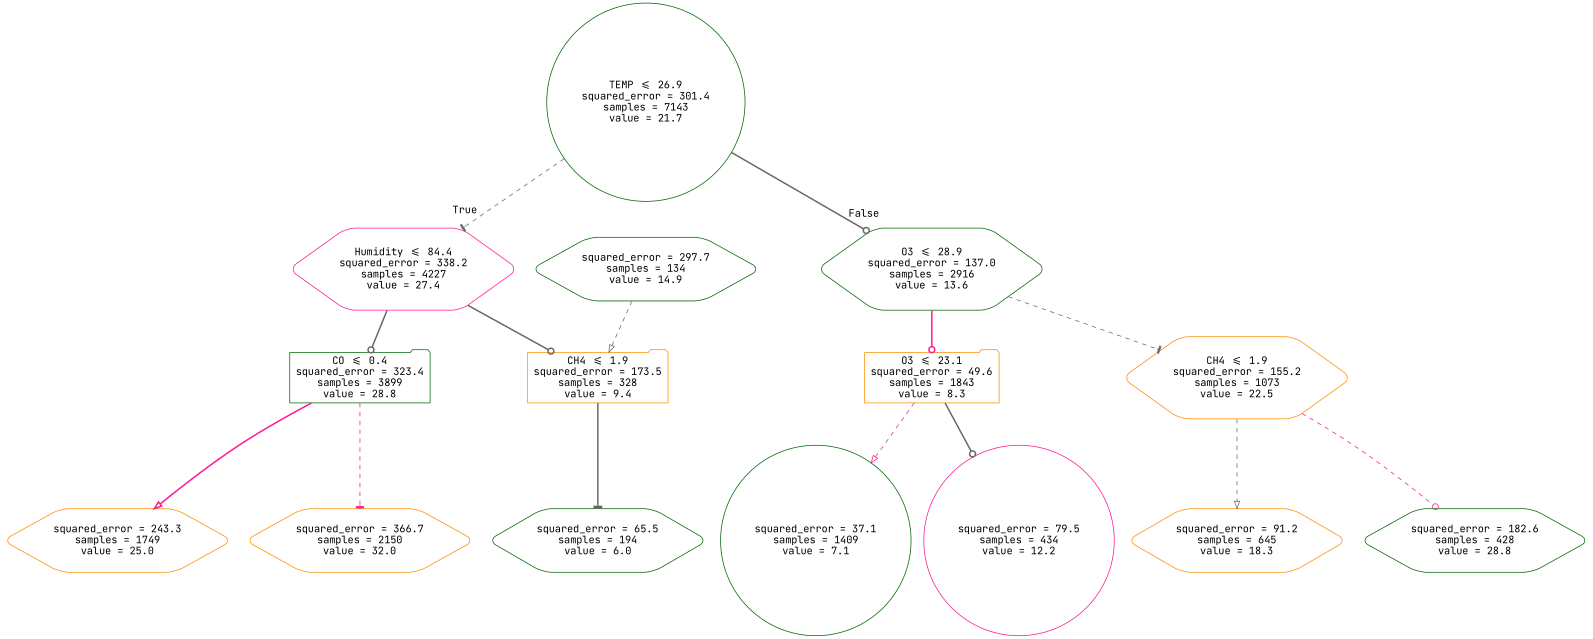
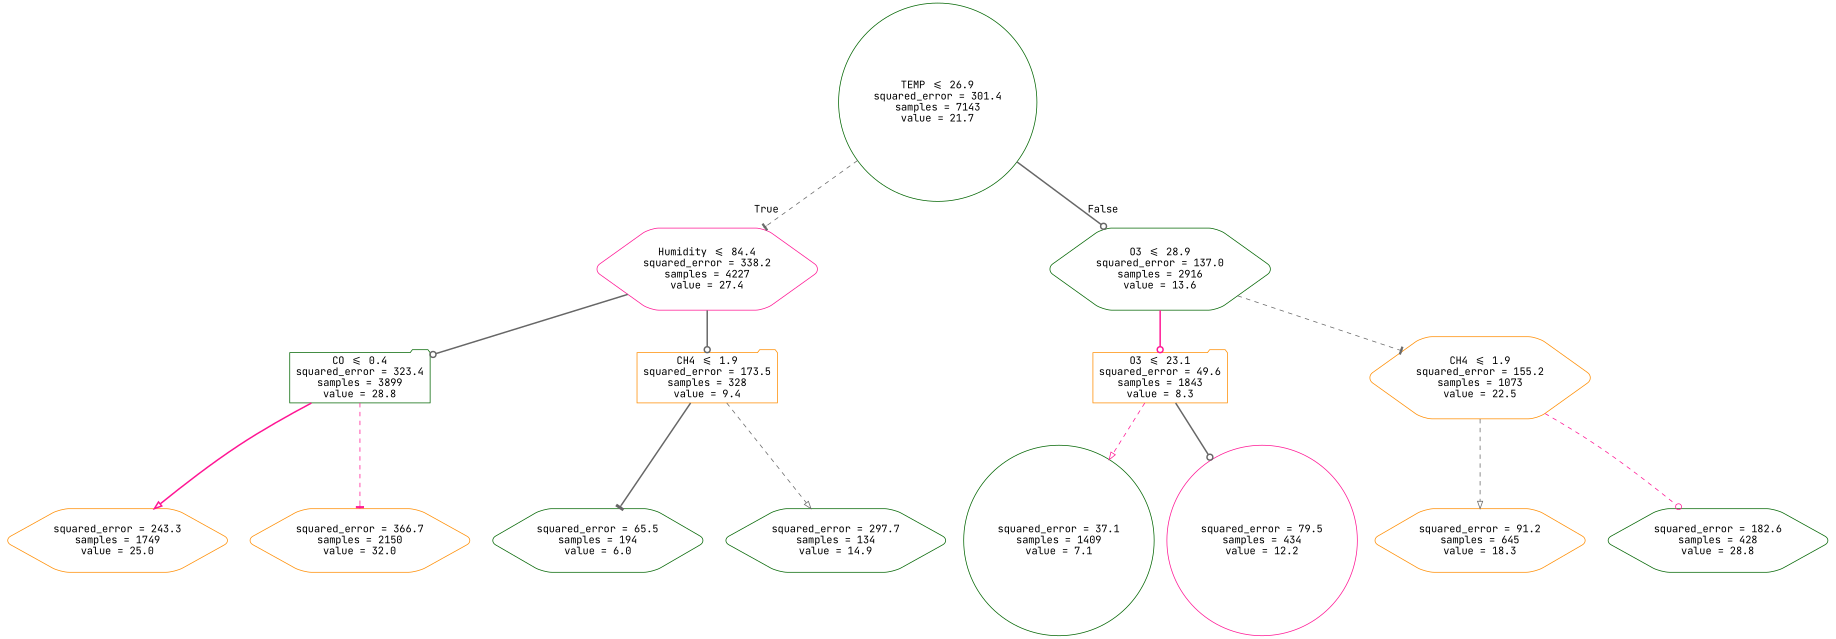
(622, 323) -> (767, 453)
